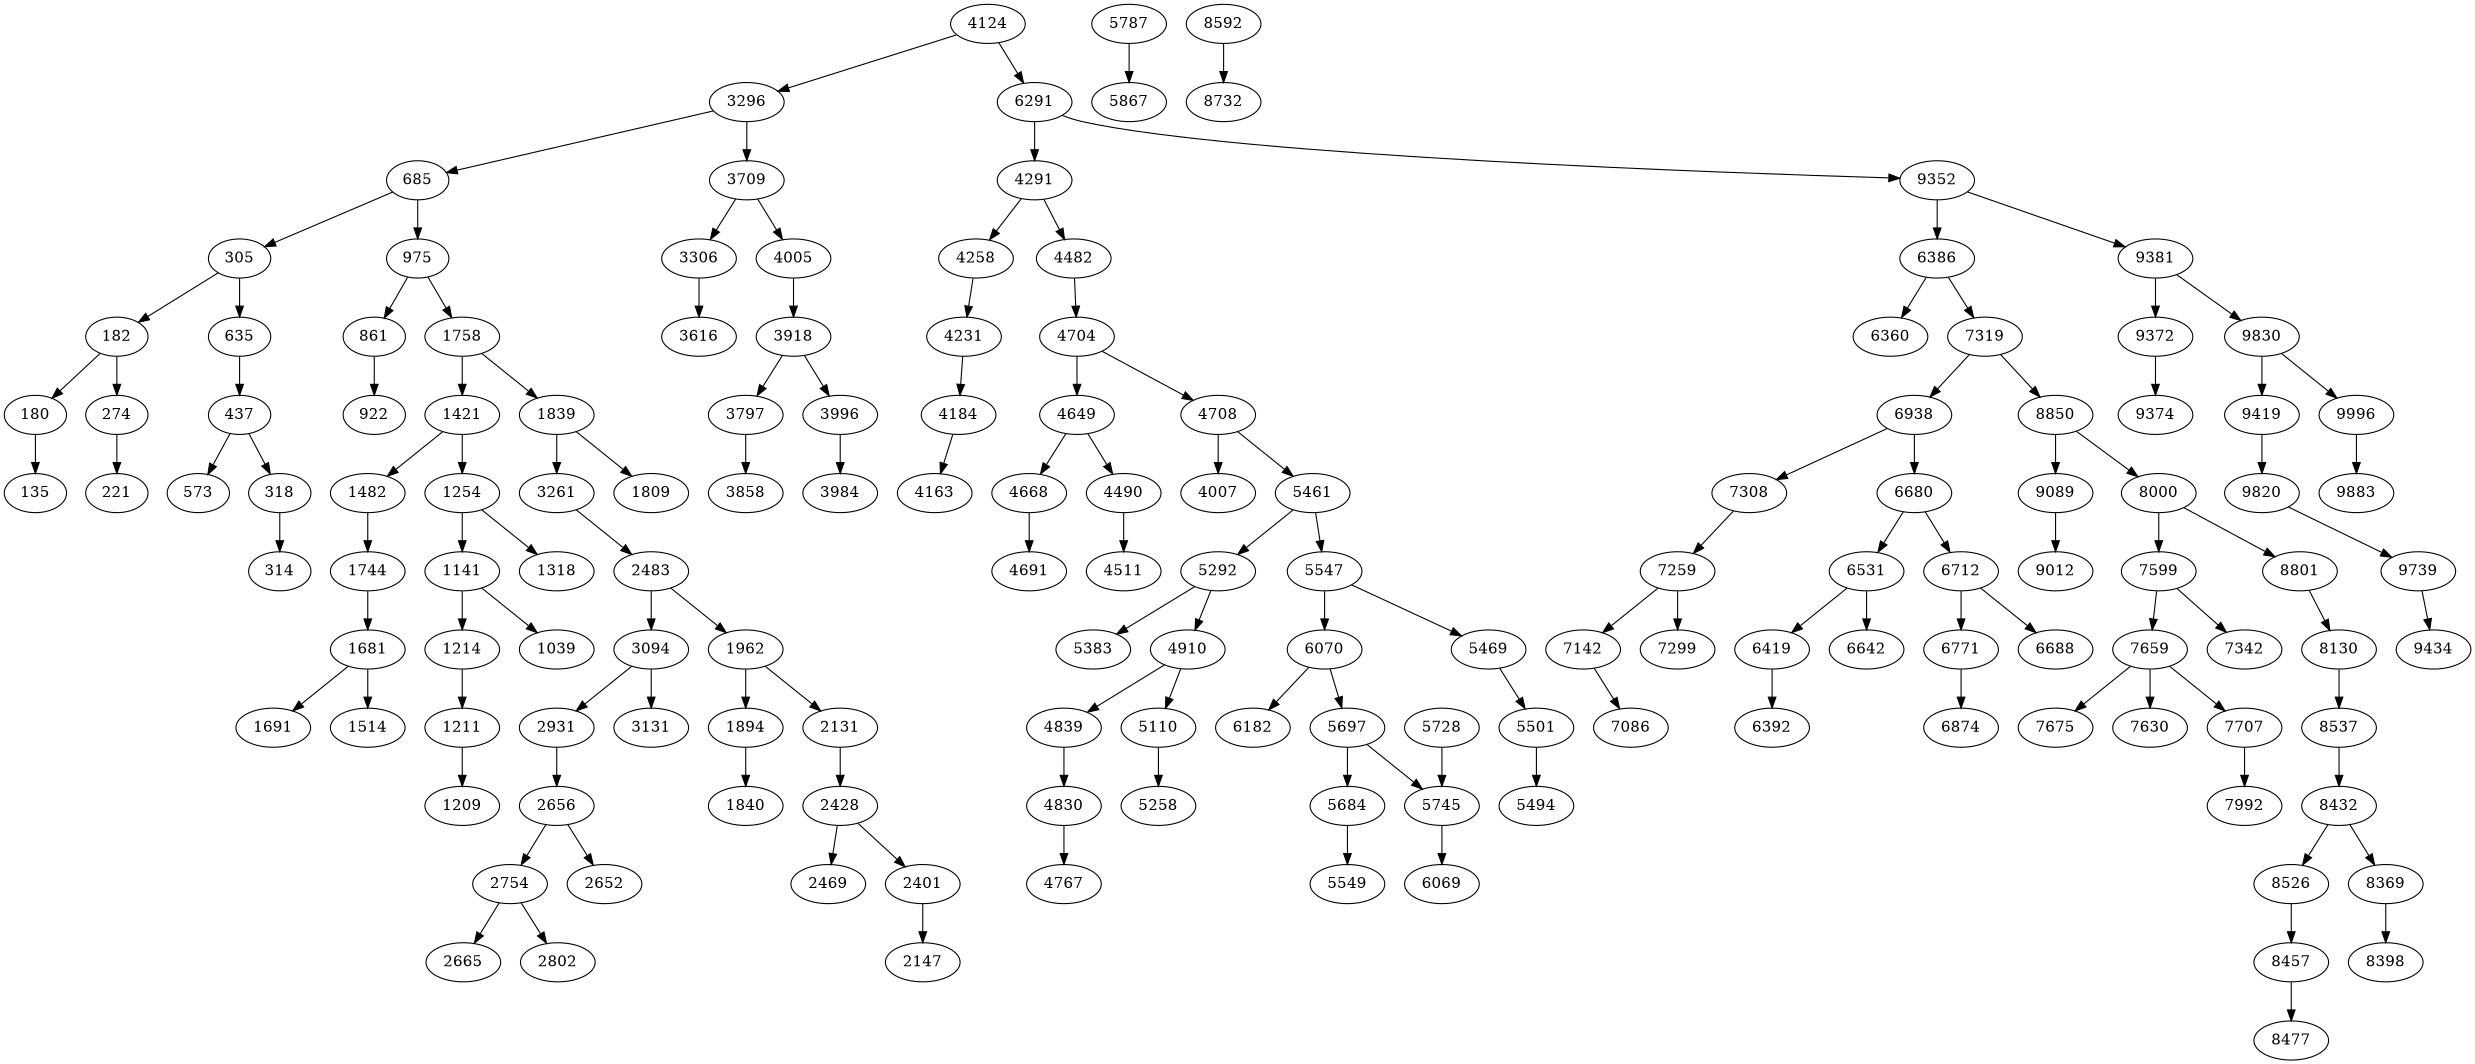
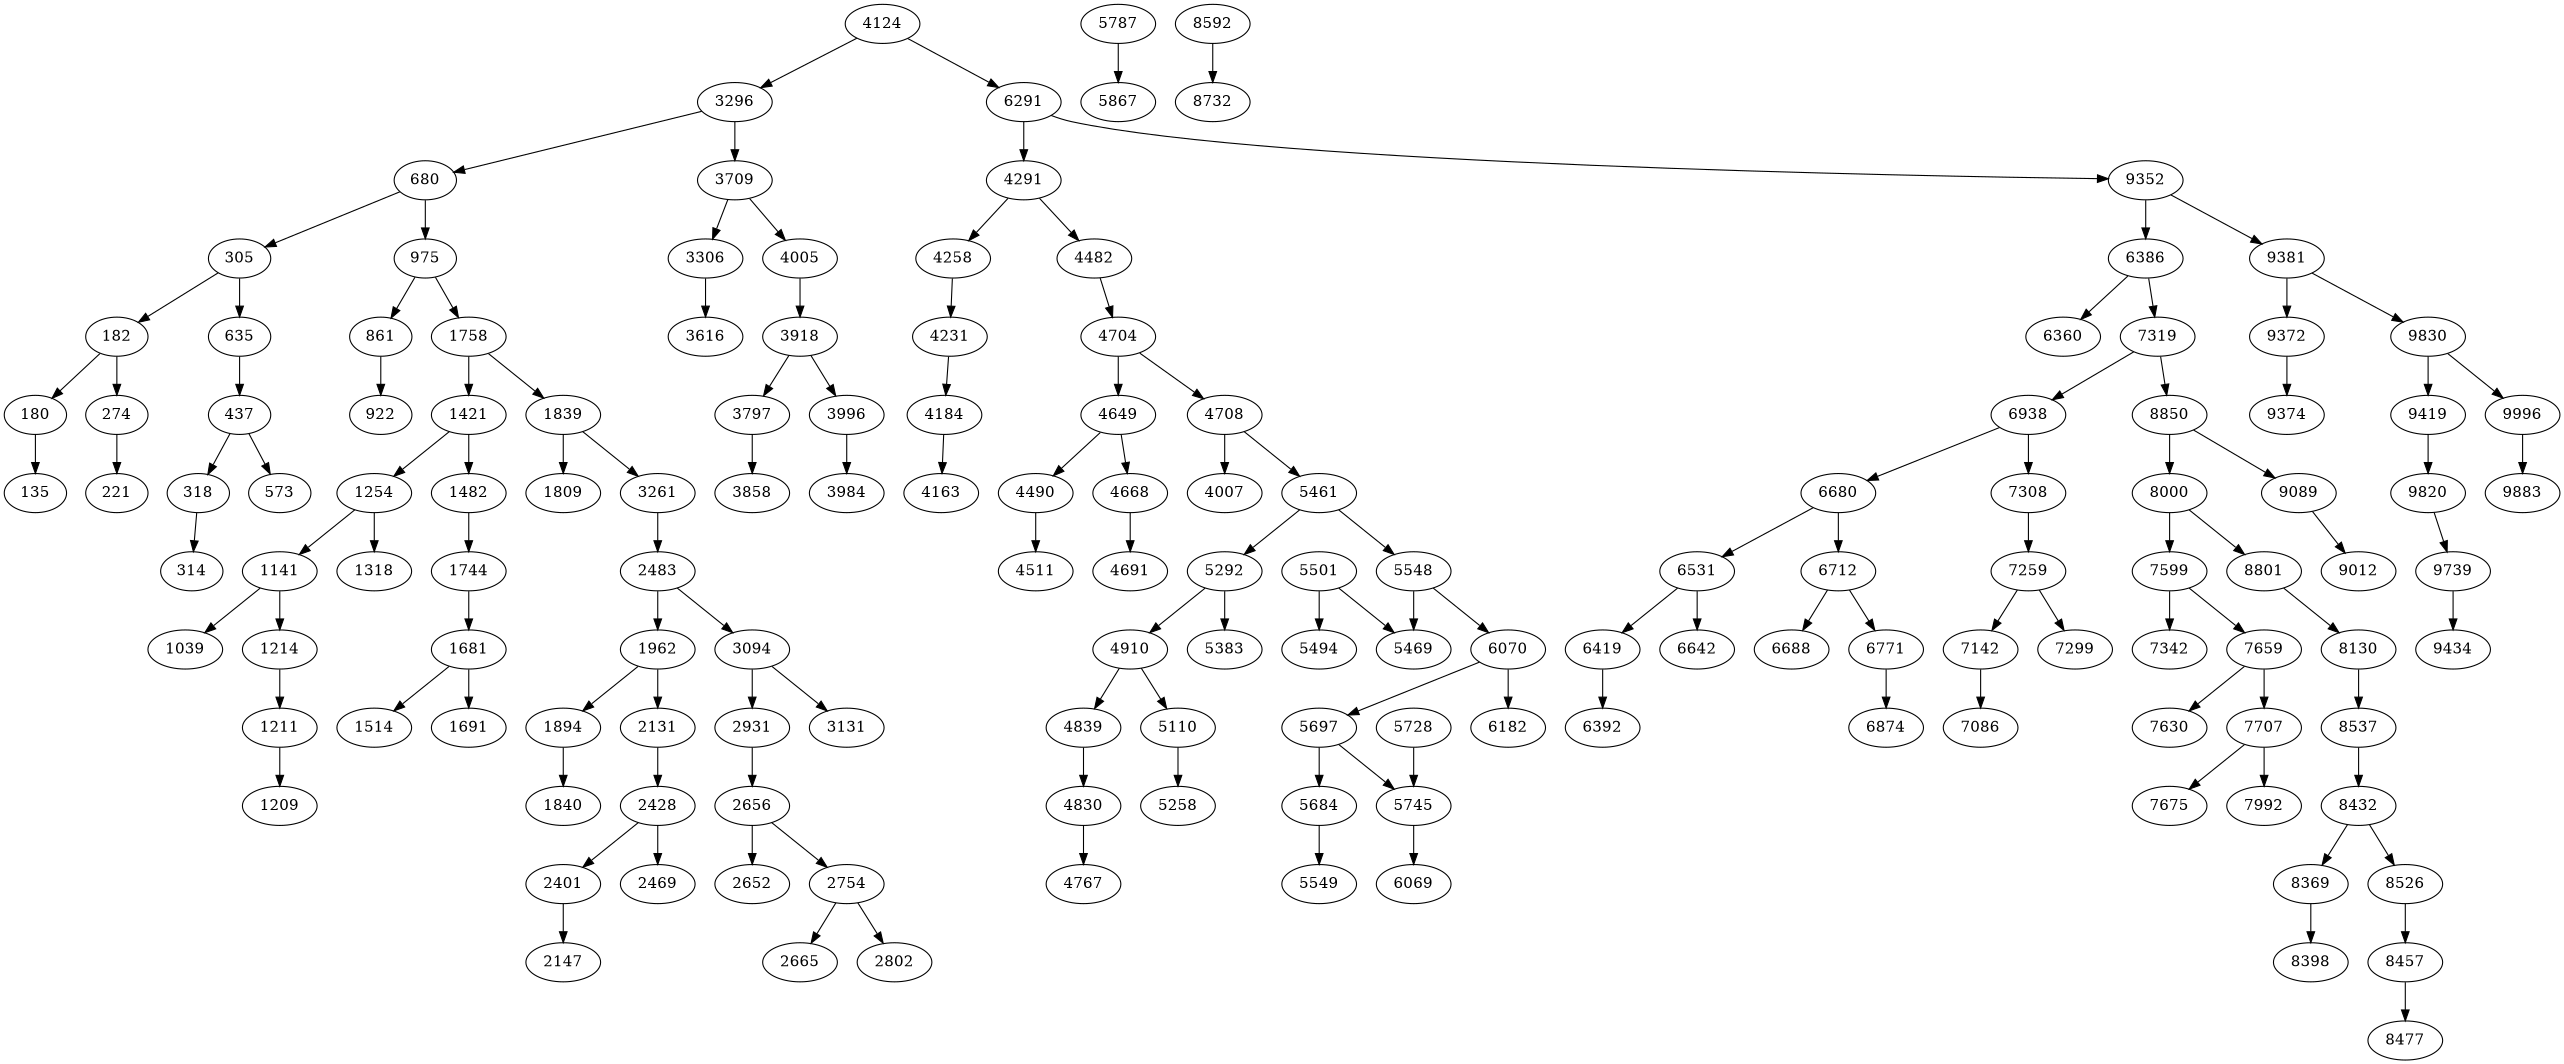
(418, 180) -> (425, 180)
(1325, 571) -> (1414, 571)
(1509, 684) -> (1362, 607)
(2107, 685) -> (2221, 763)
